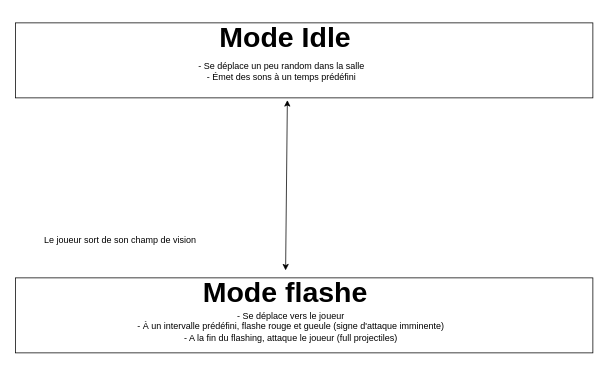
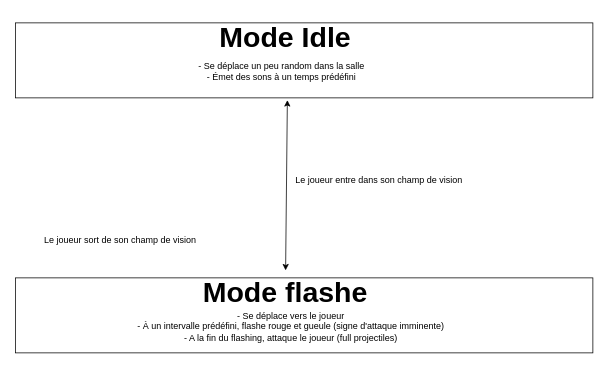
none -> (379, 180)
